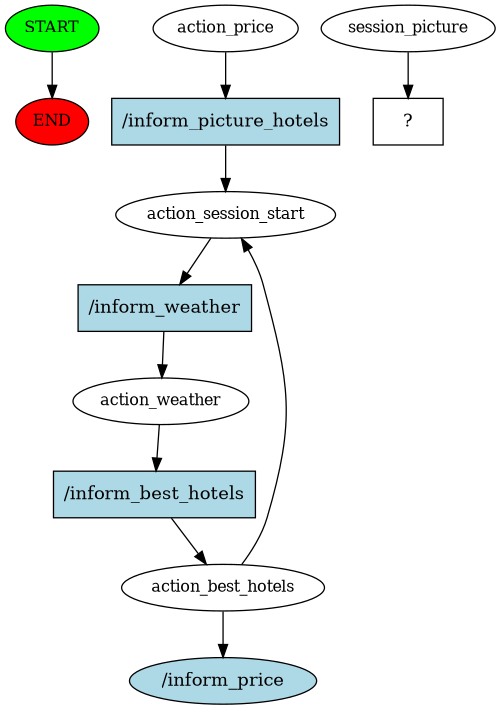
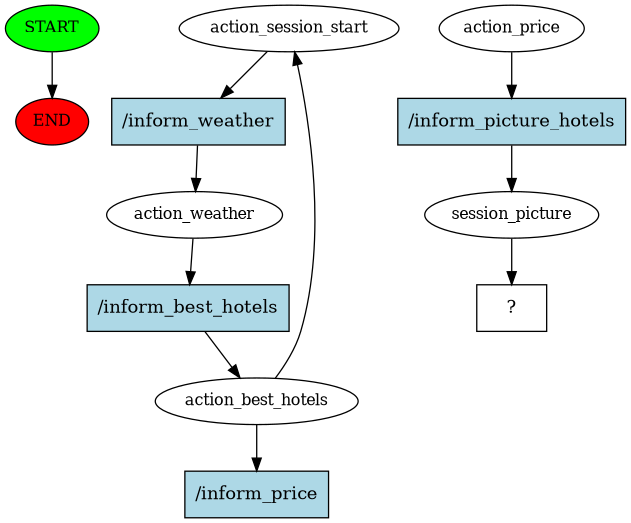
(226, 162) -> (512, 162)
(223, 681) -> (257, 494)
